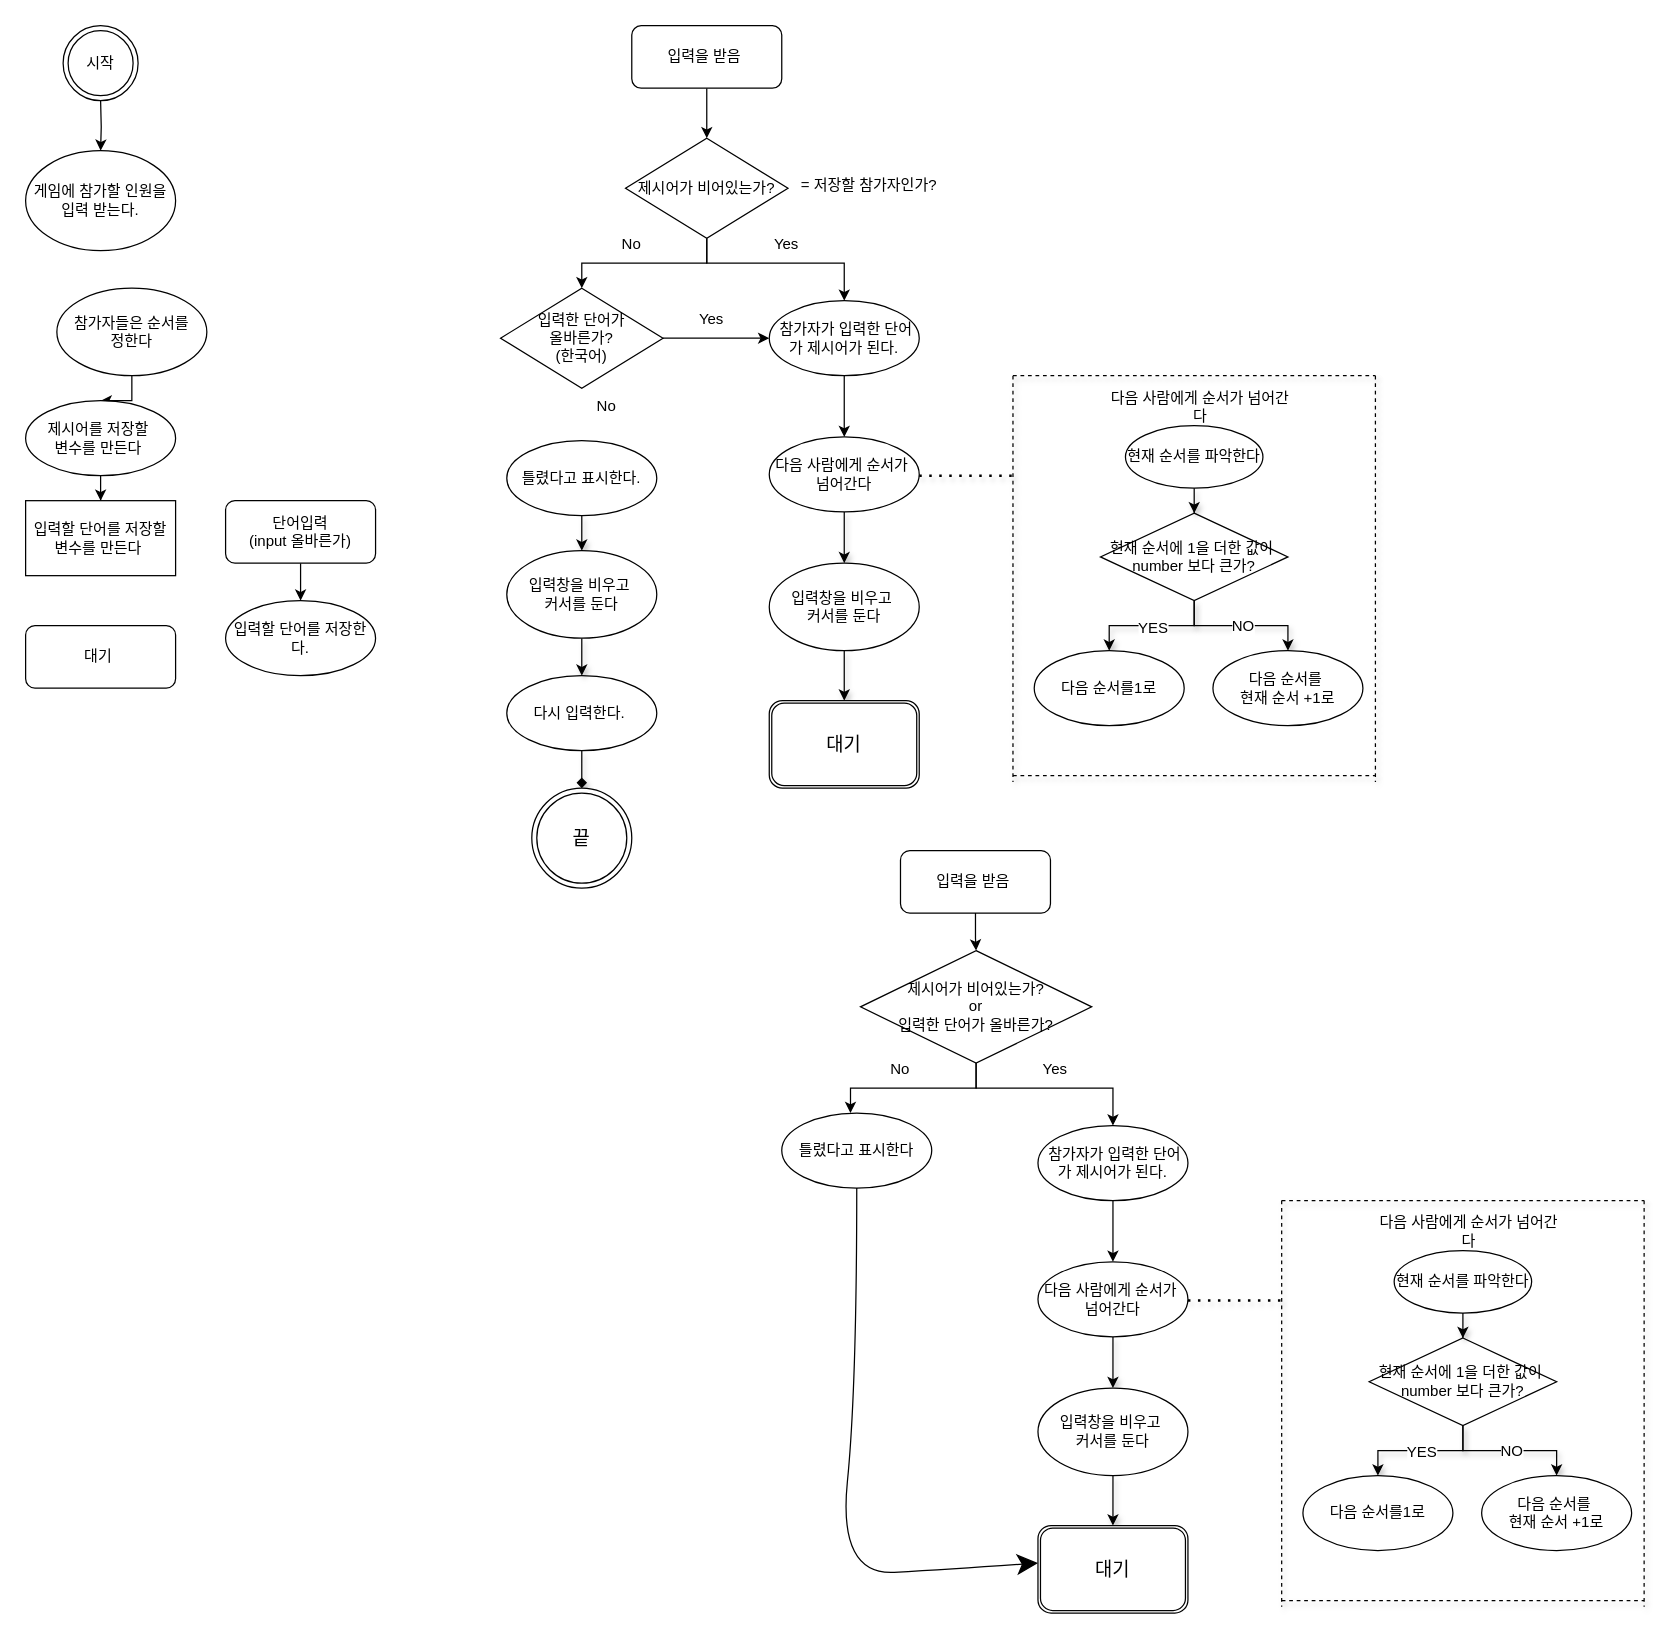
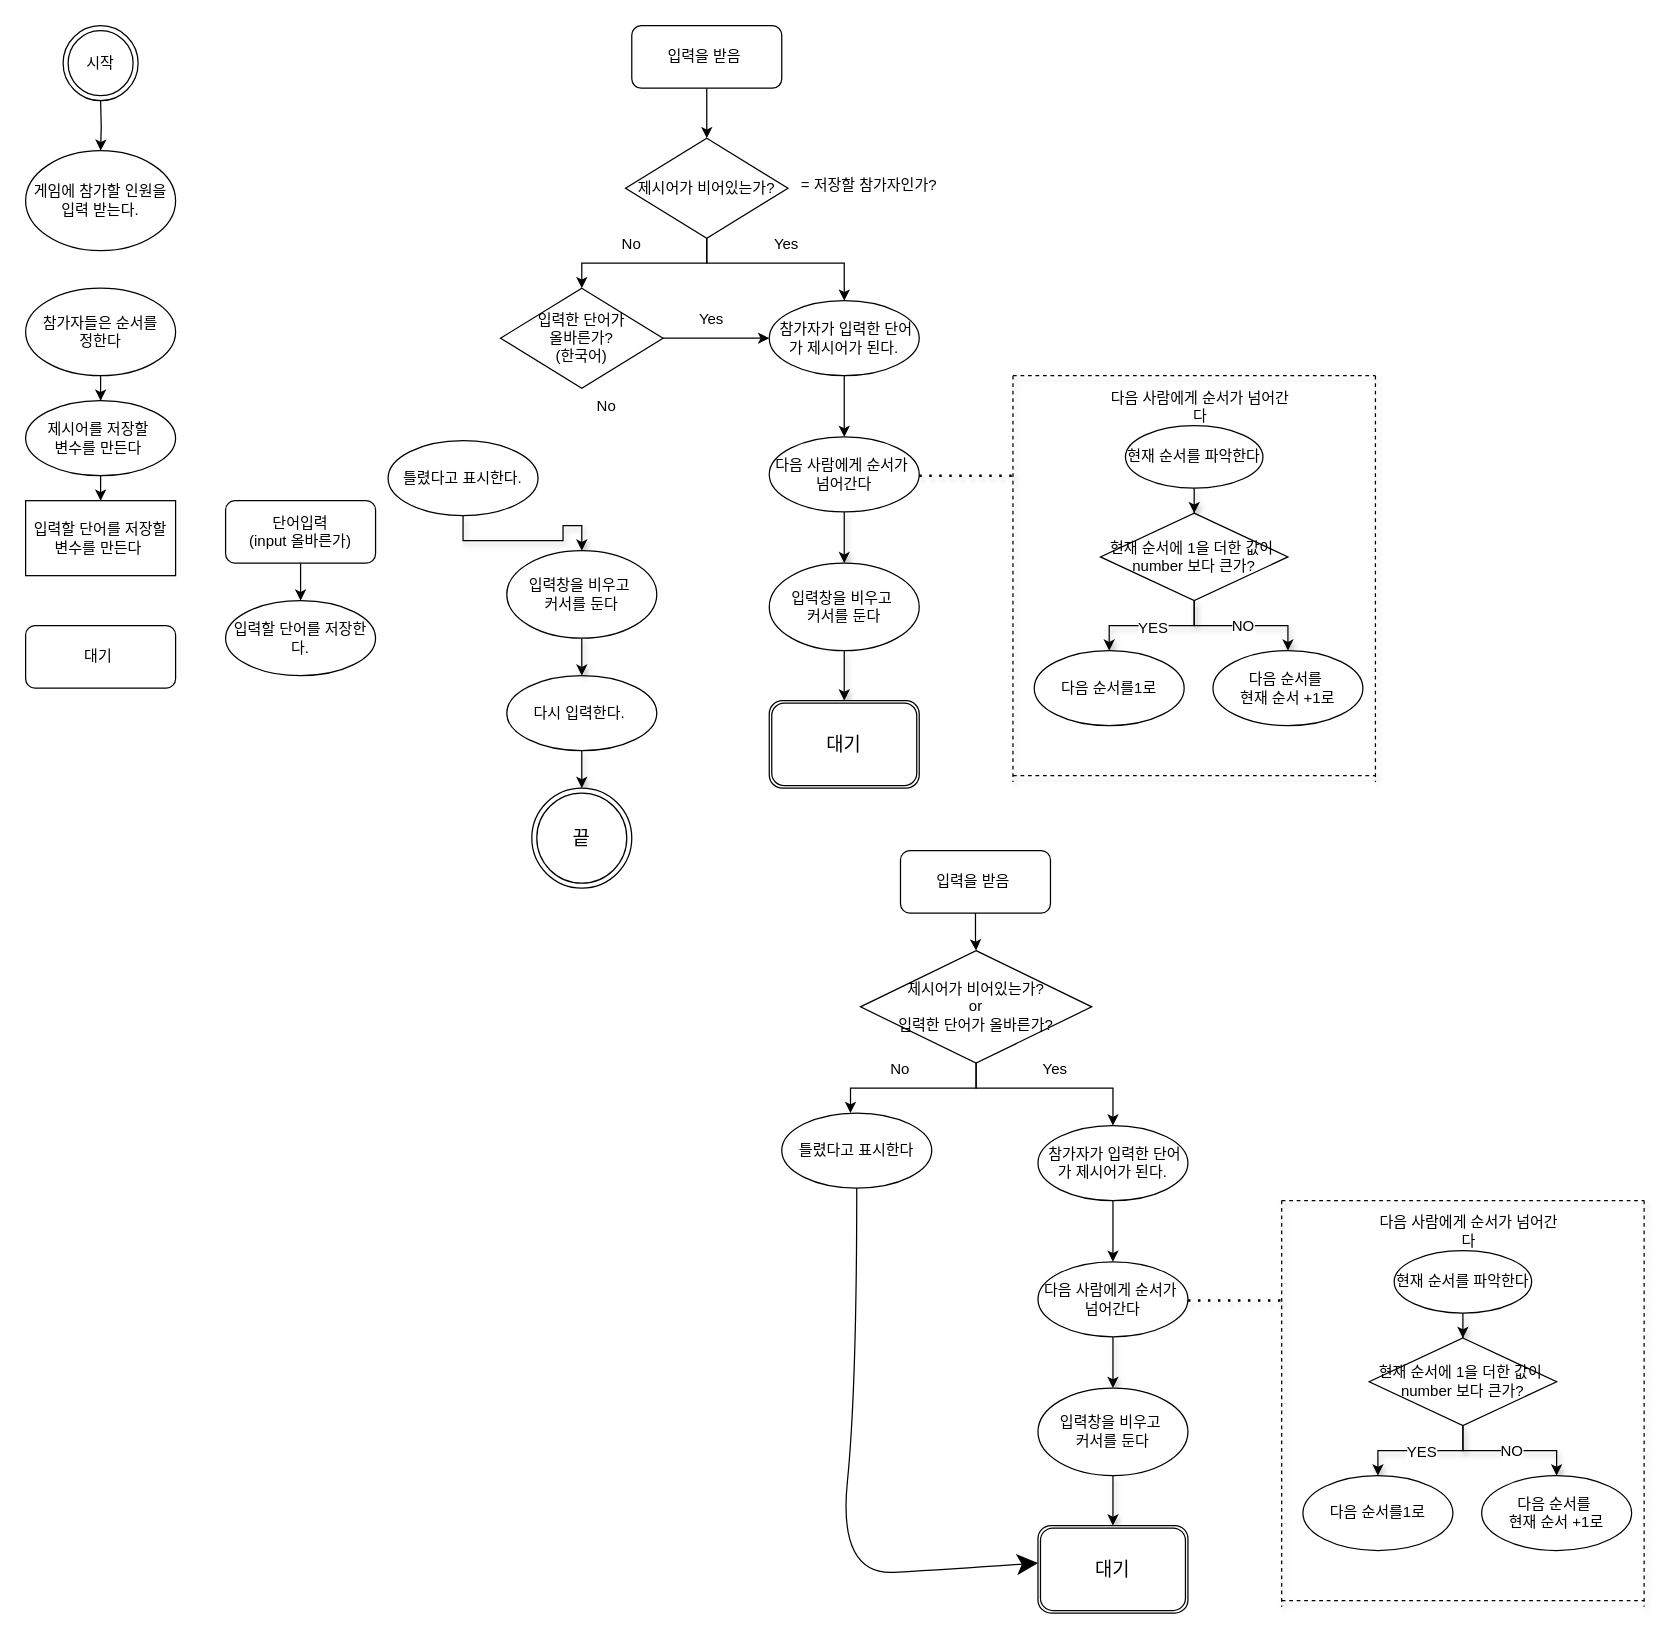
(132, 332) -> (101, 332)
(582, 478) -> (463, 478)
(582, 777) -> (582, 778)
